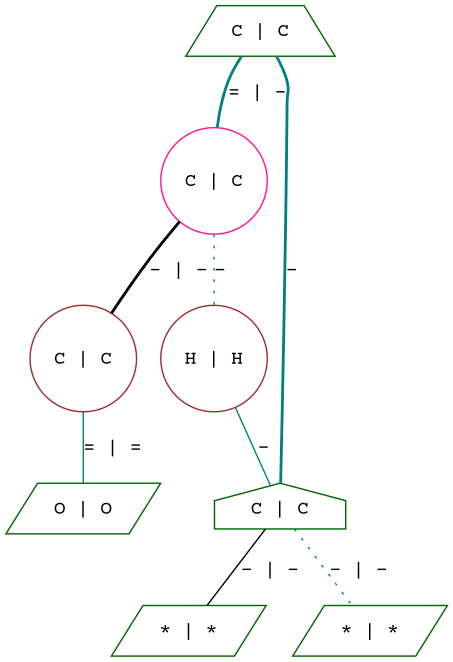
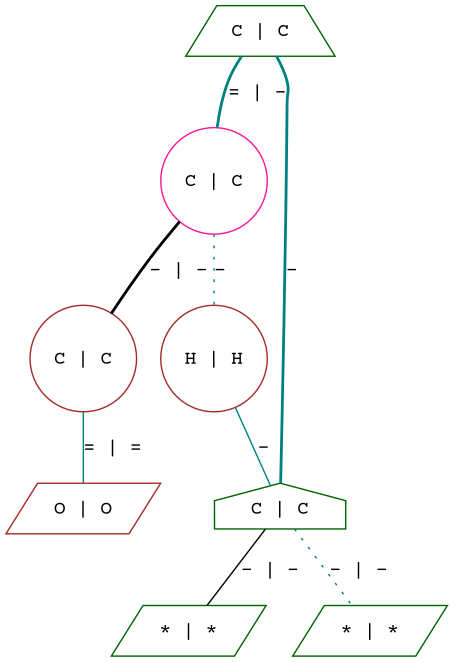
(83, 509) -> (83, 509)
